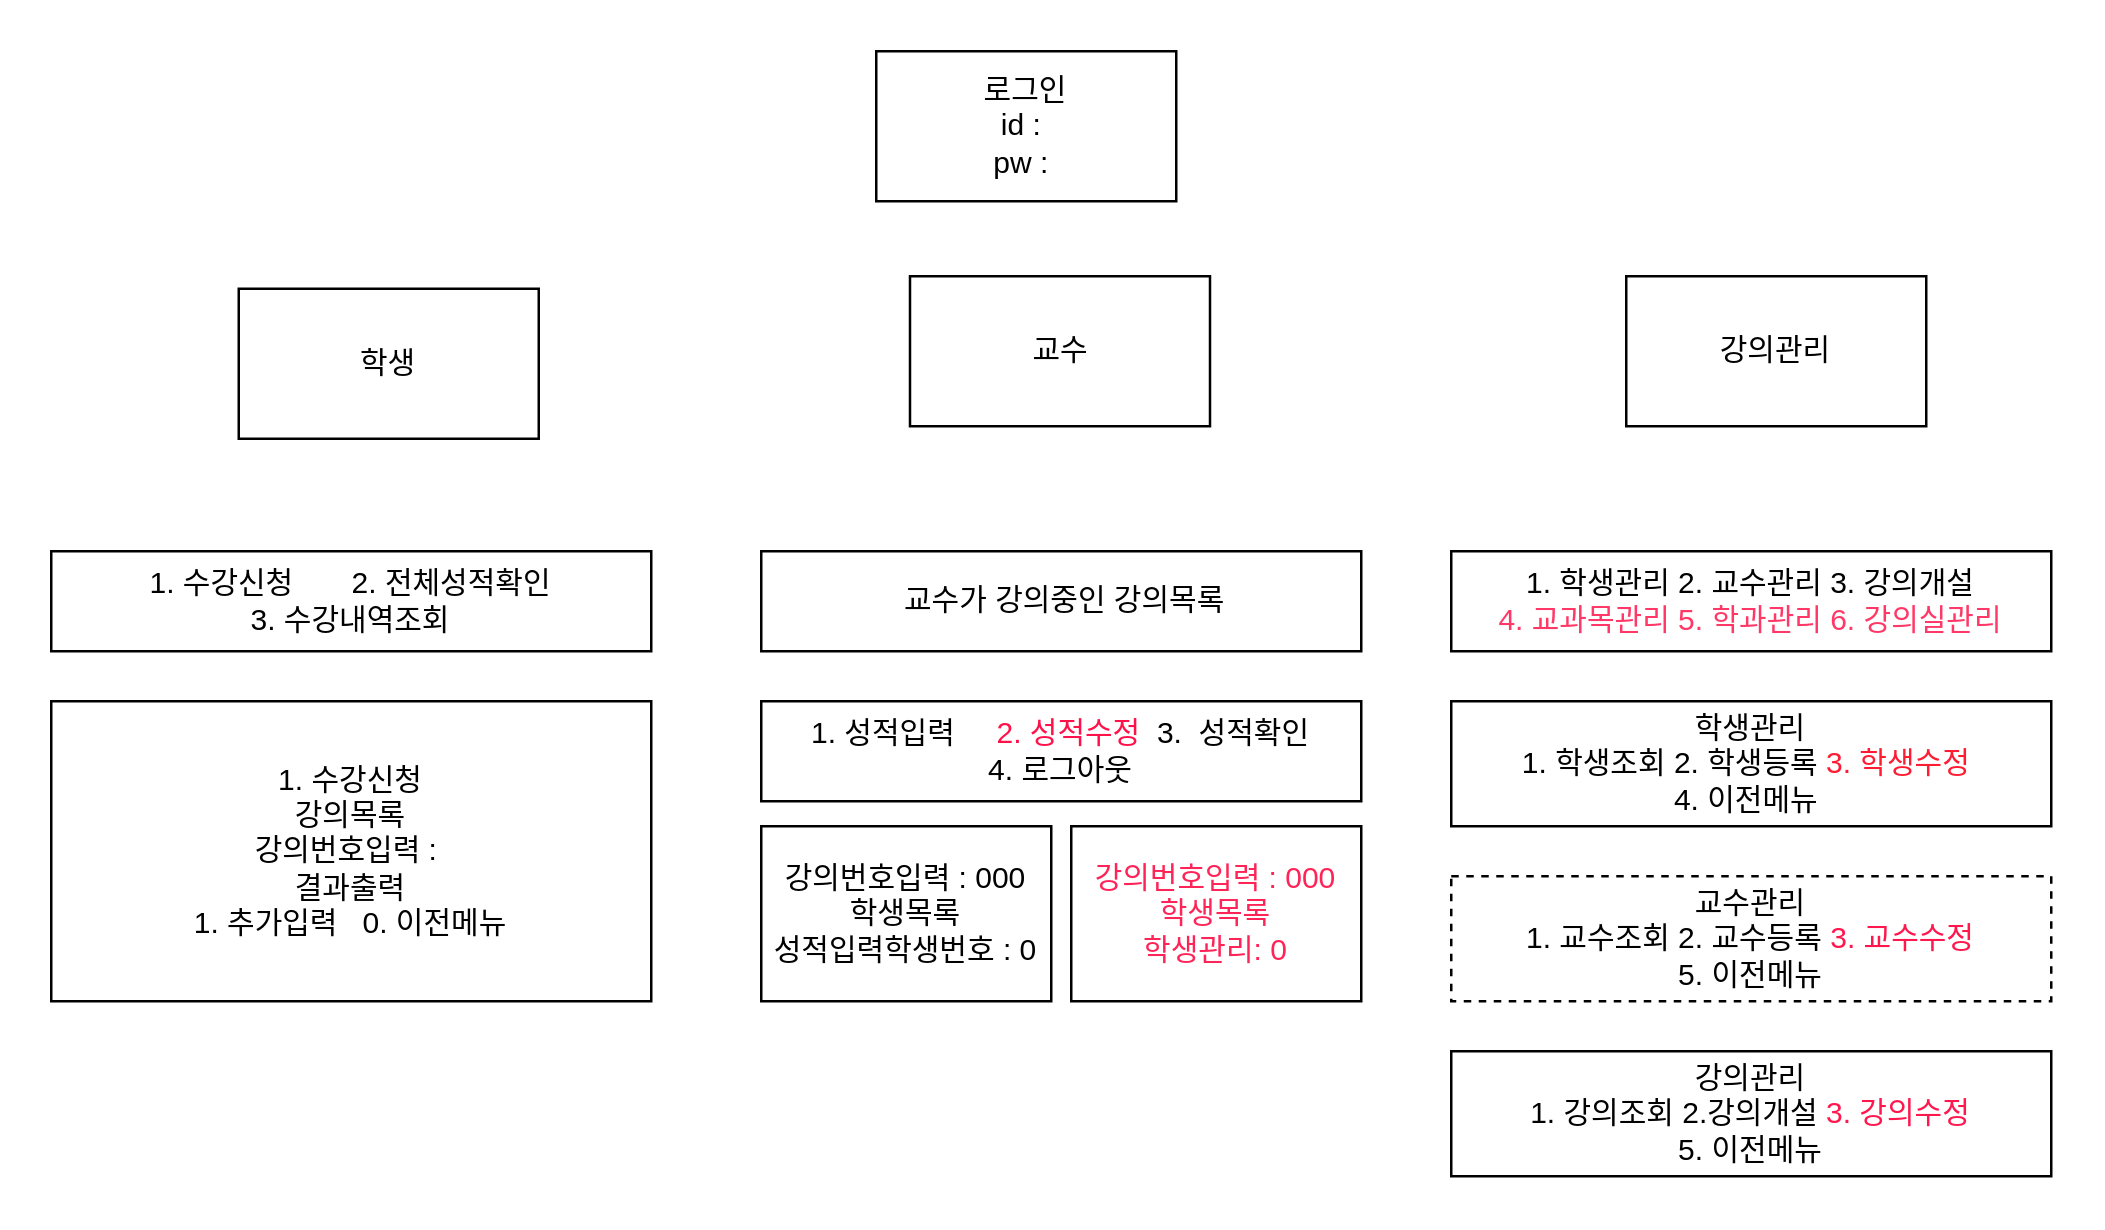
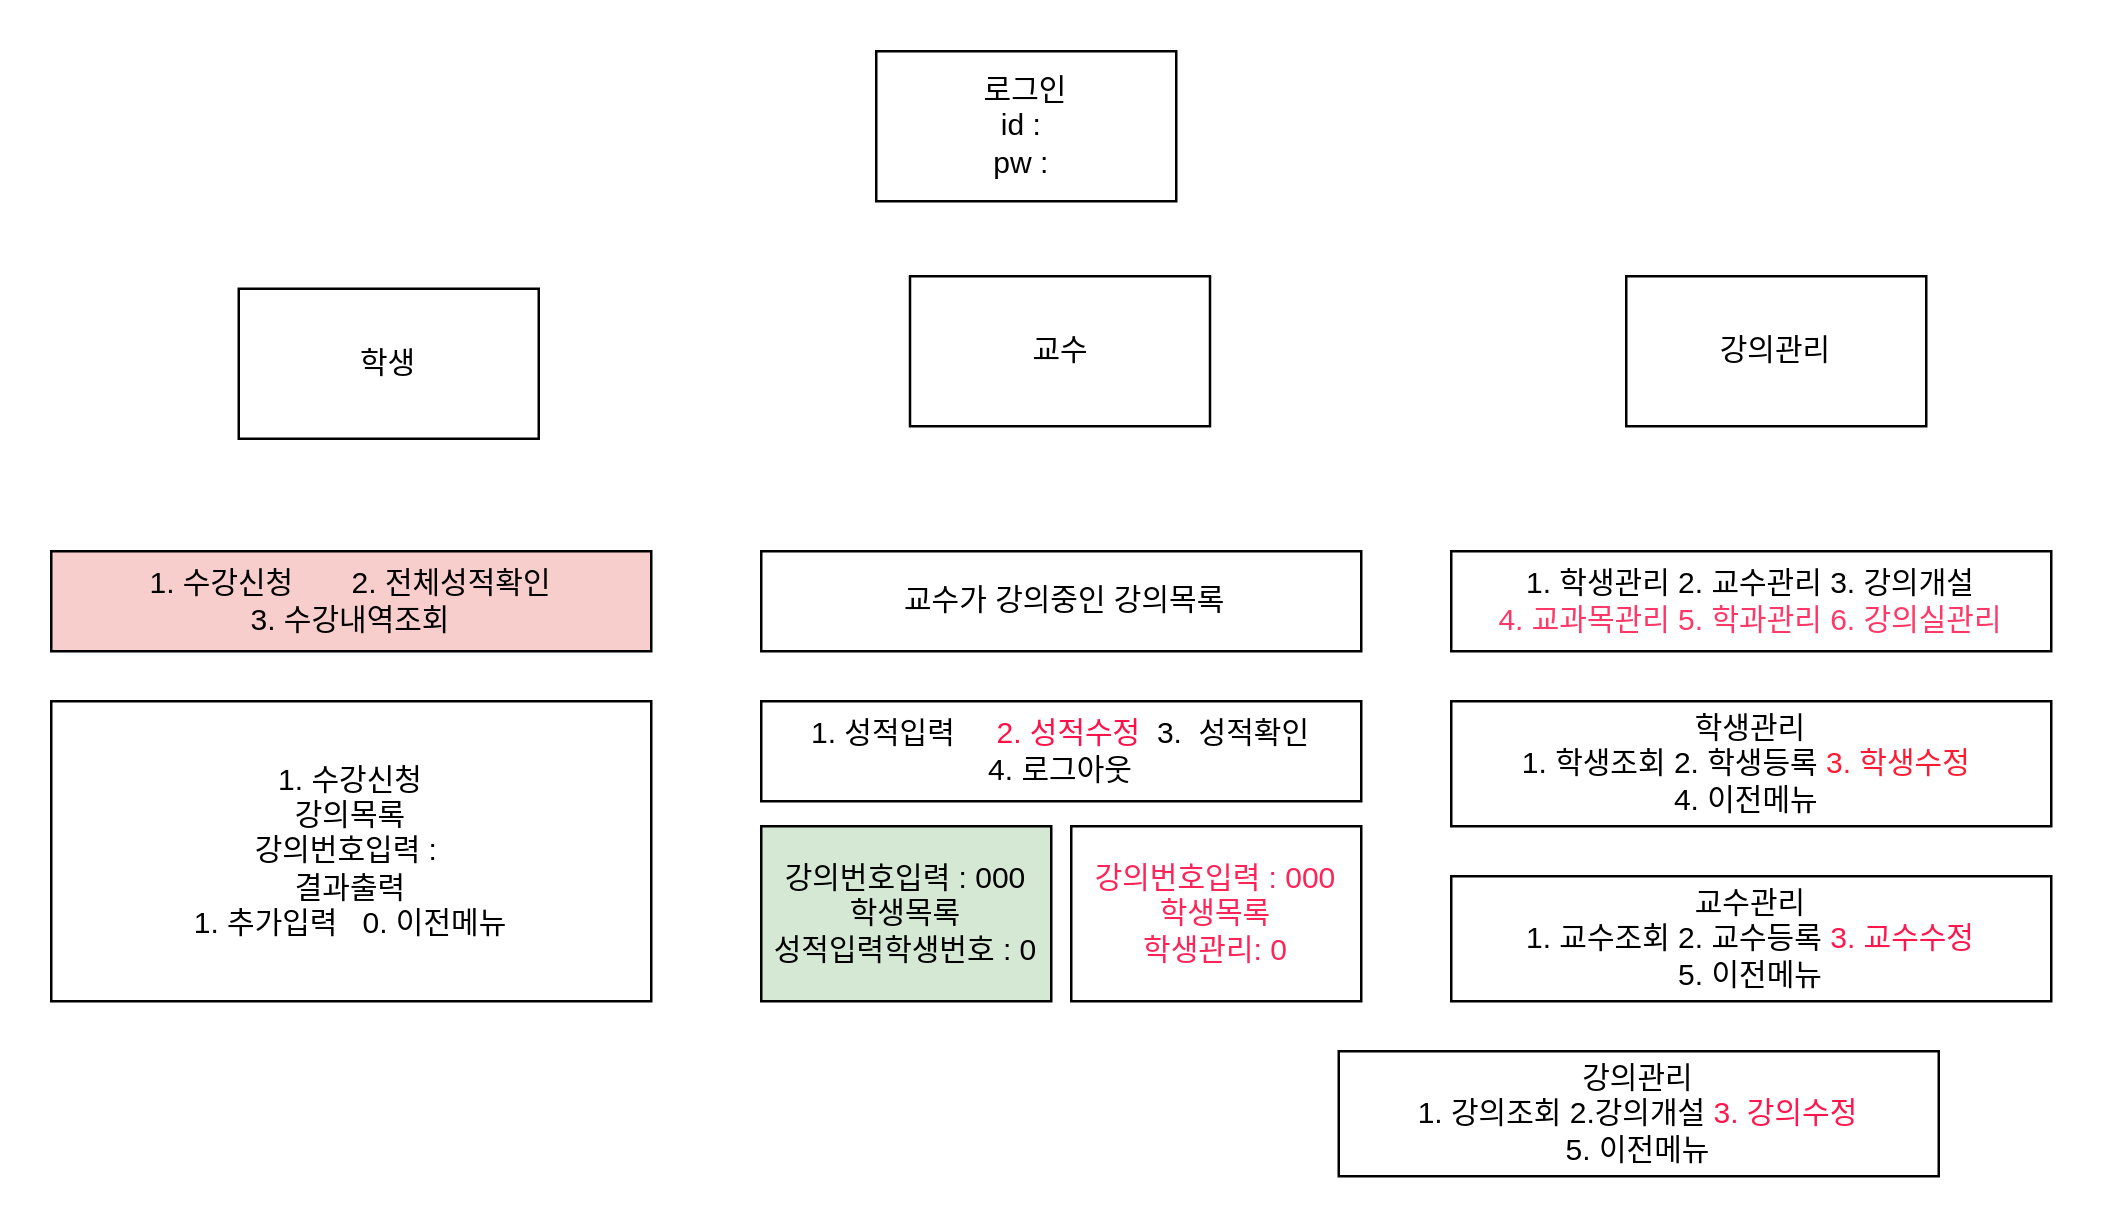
(351, 601) -> (351, 601)
(906, 914) -> (906, 914)
(1751, 939) -> (1751, 939)
(1751, 1114) -> (1639, 1114)
